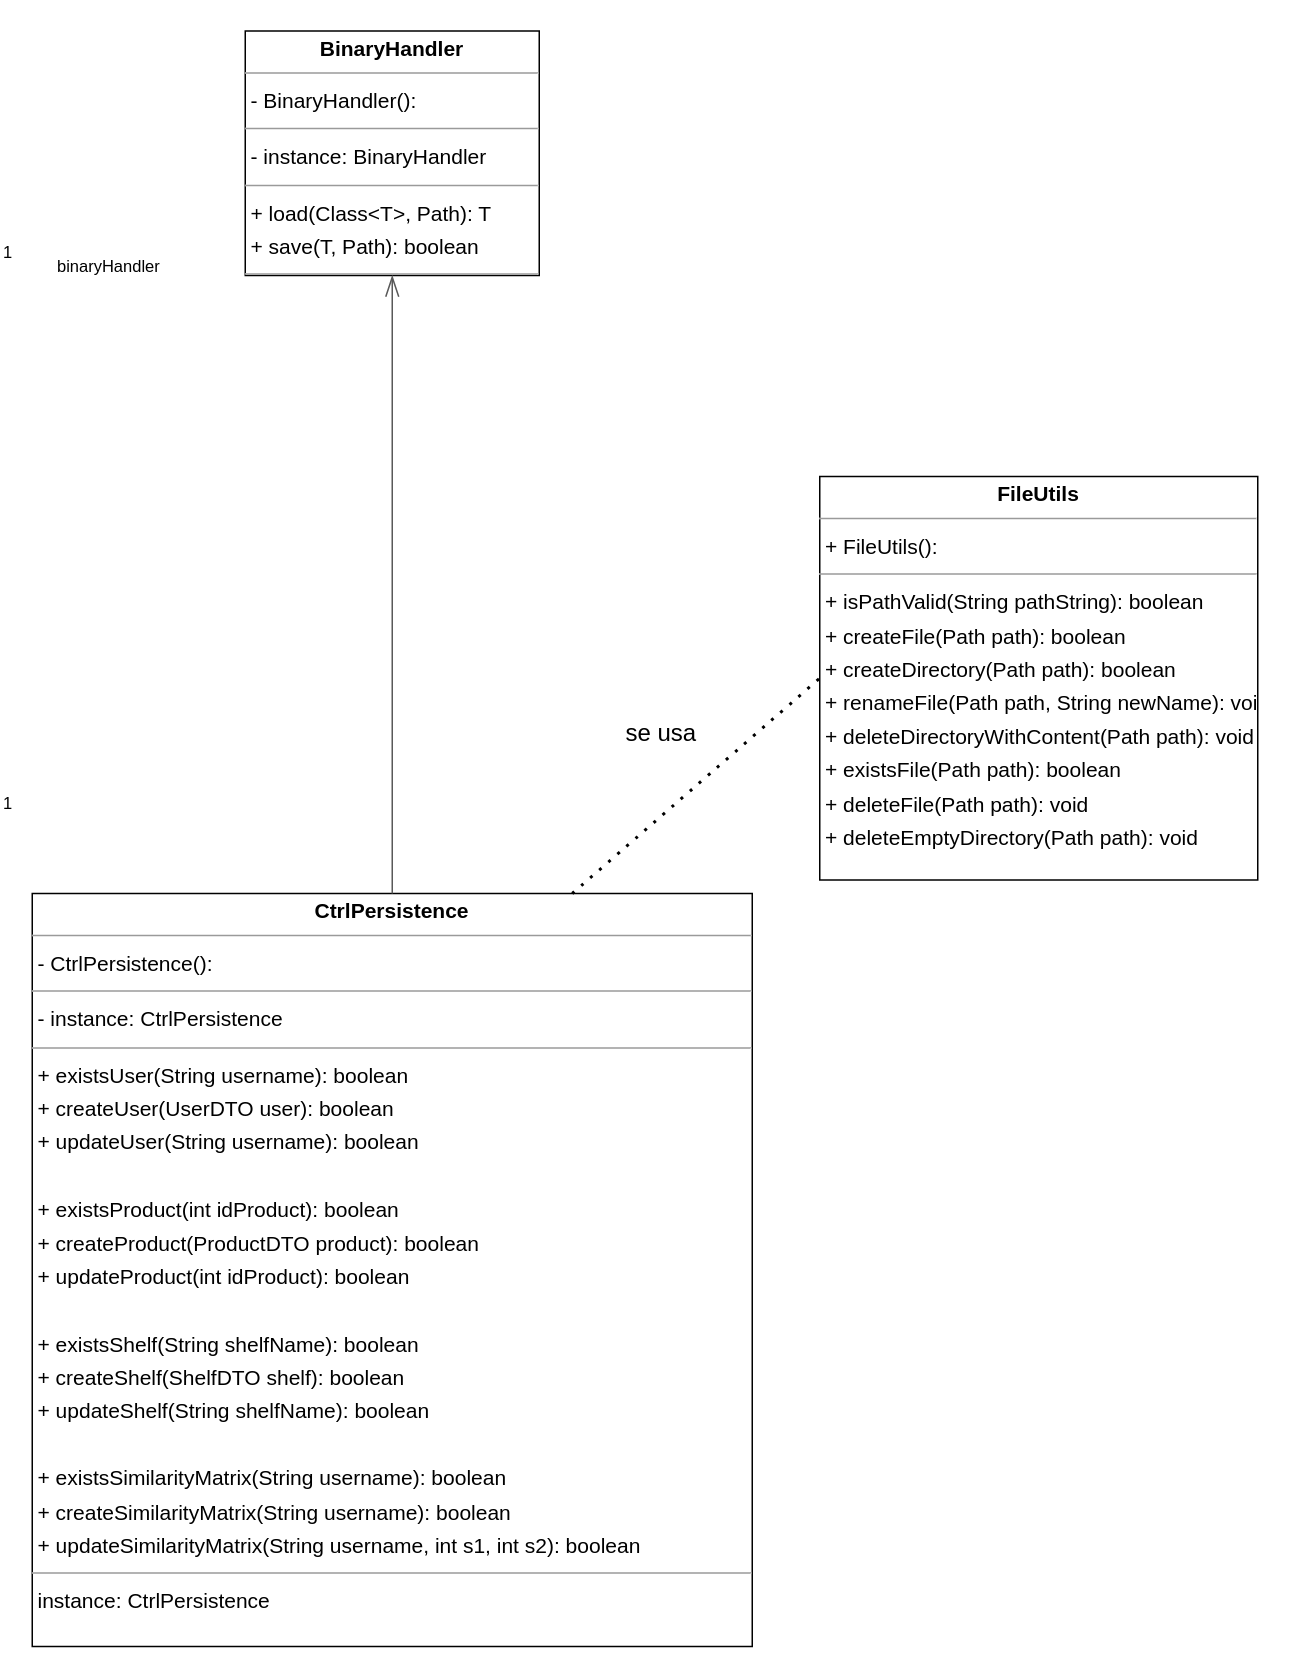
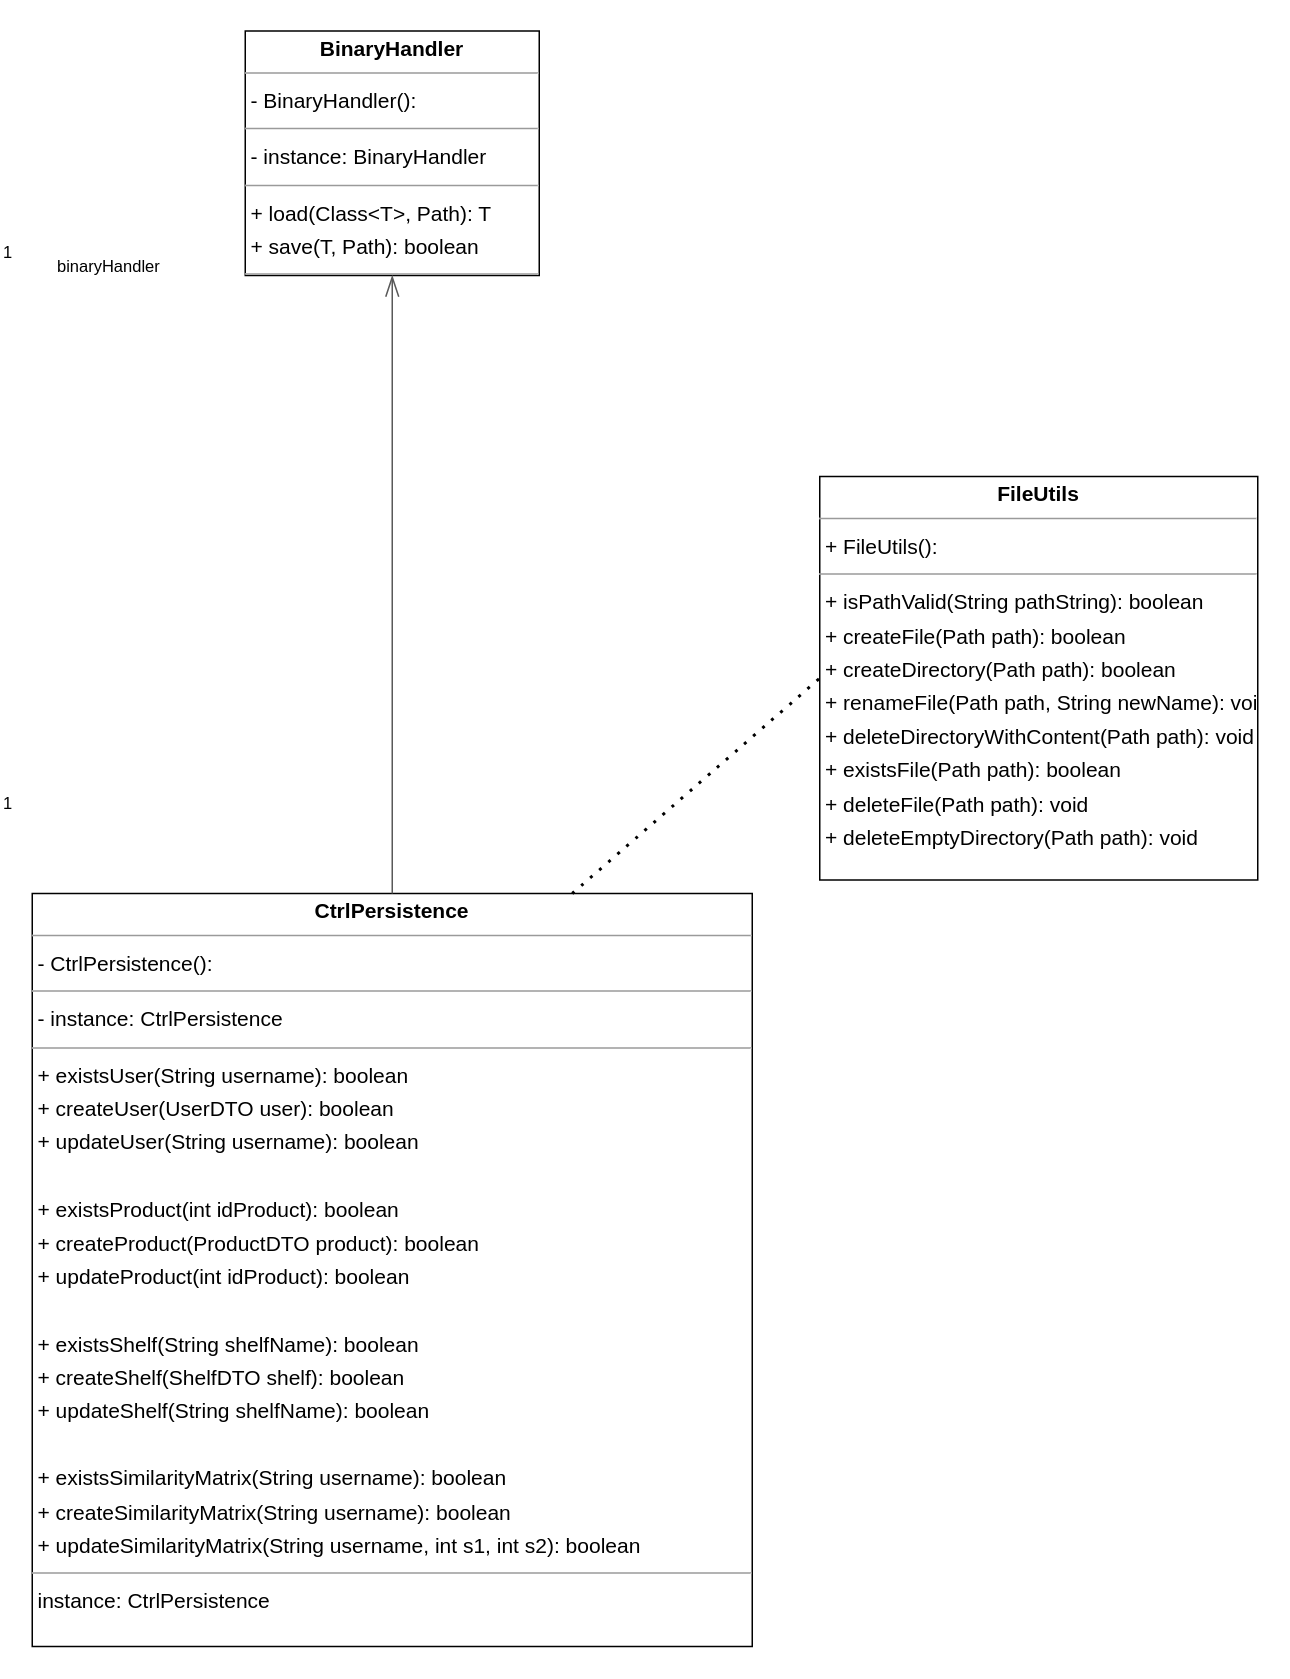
(660, 748) -> none
